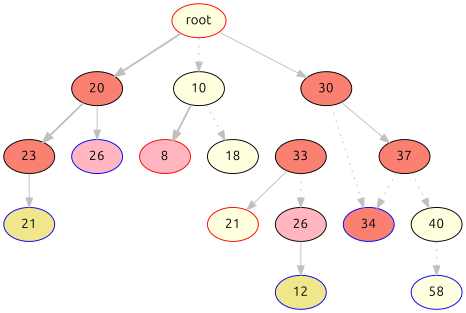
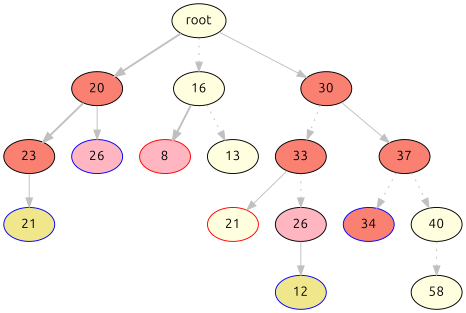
(199, 21) -> (199, 21)
(199, 89) -> (199, 89)
(346, 152) -> (315, 118)
(233, 157) -> (233, 157)
(437, 292) -> (437, 292)
